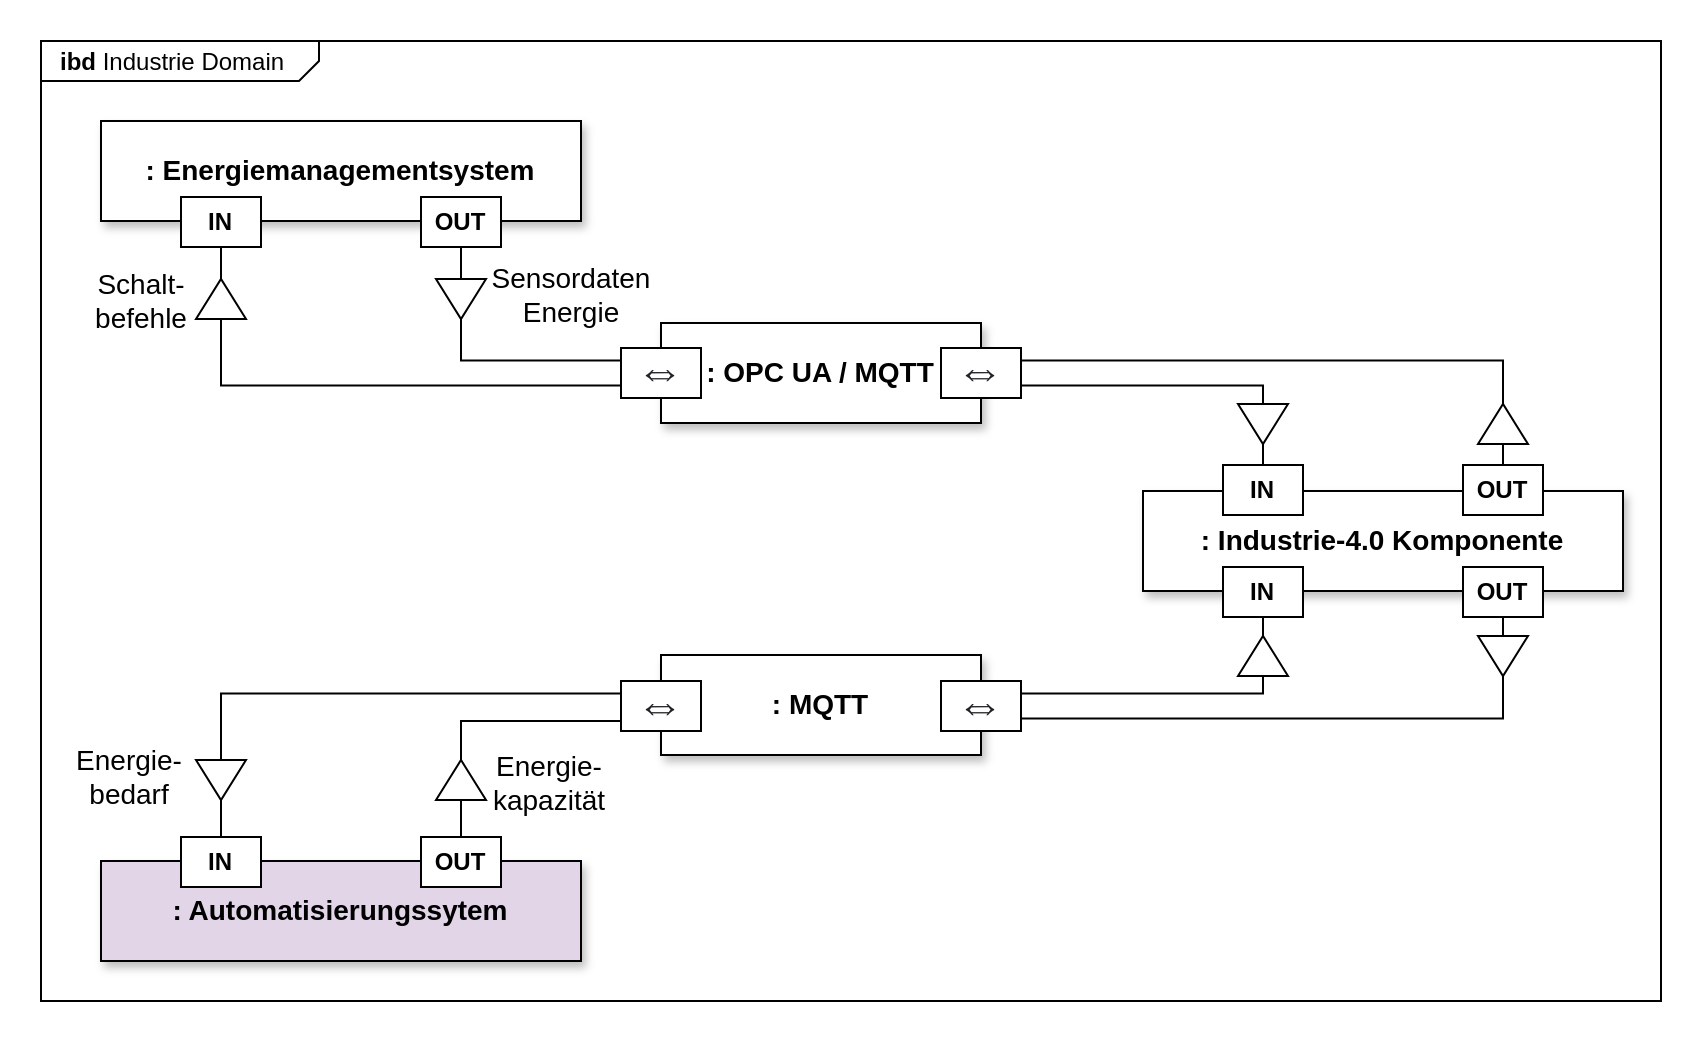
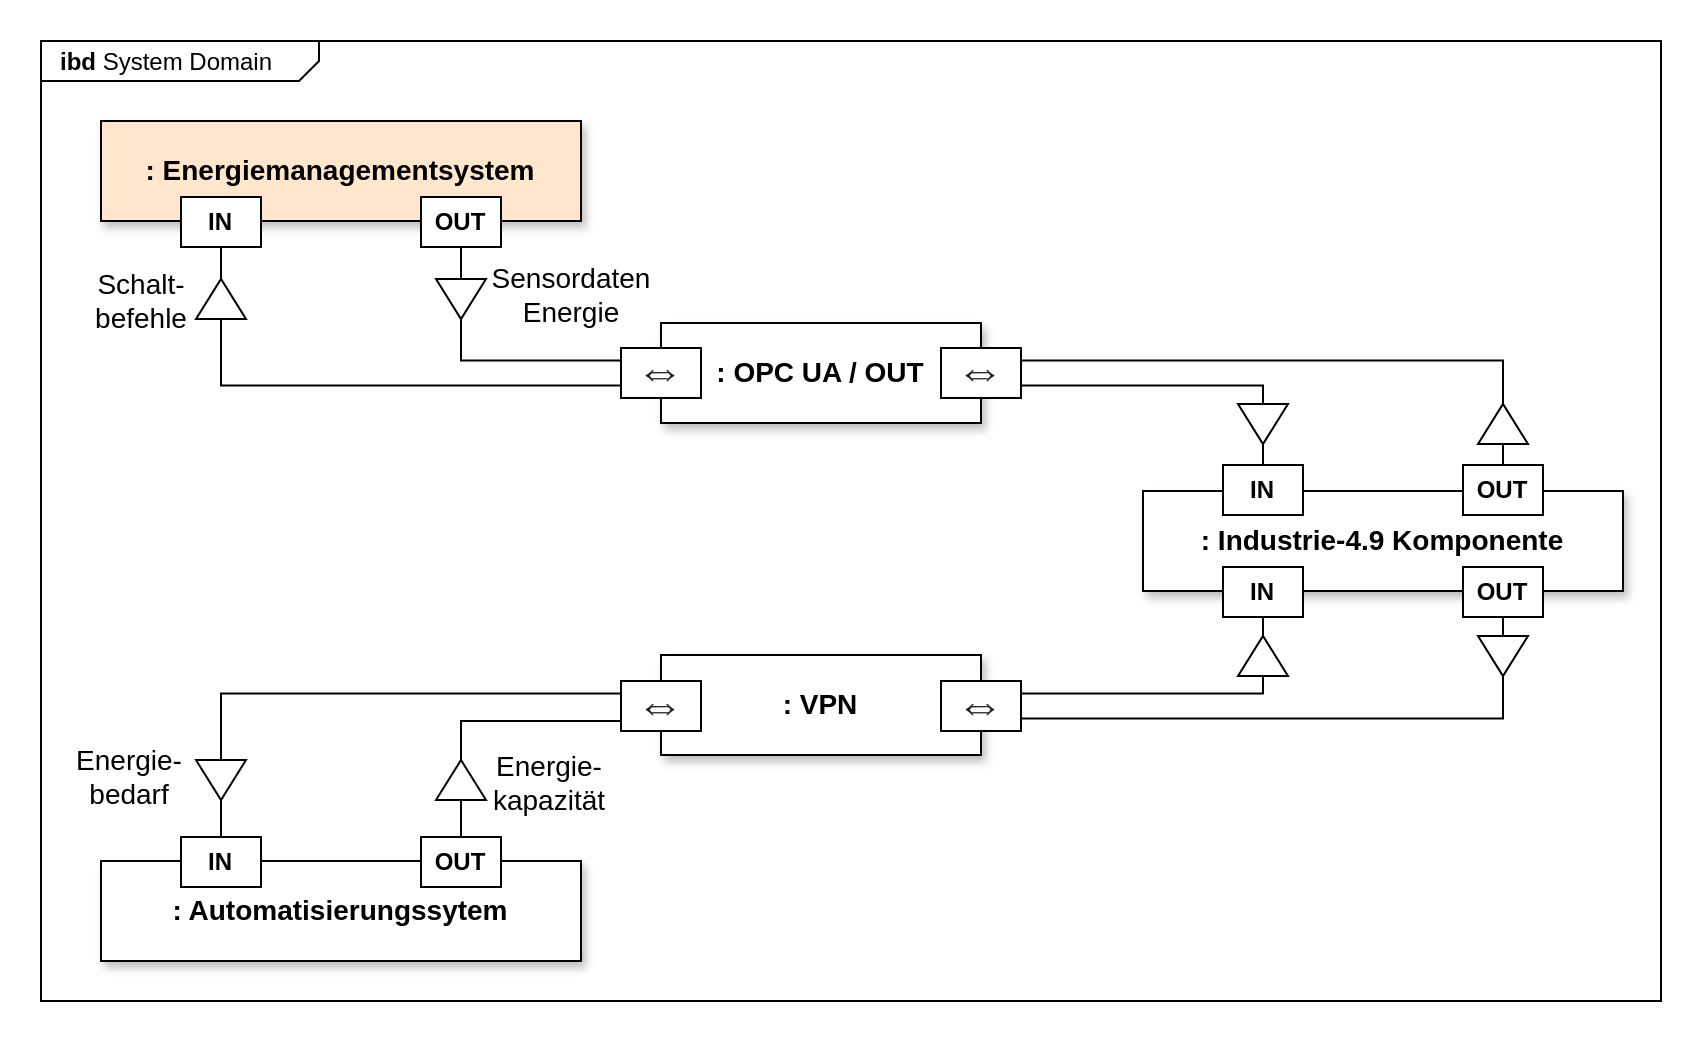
(851, 41) -> (851, 41)
(341, 171) -> (341, 171)
(821, 373) -> (821, 373)
(1383, 541) -> (1383, 541)
(821, 705) -> (821, 705)
(341, 911) -> (341, 911)
